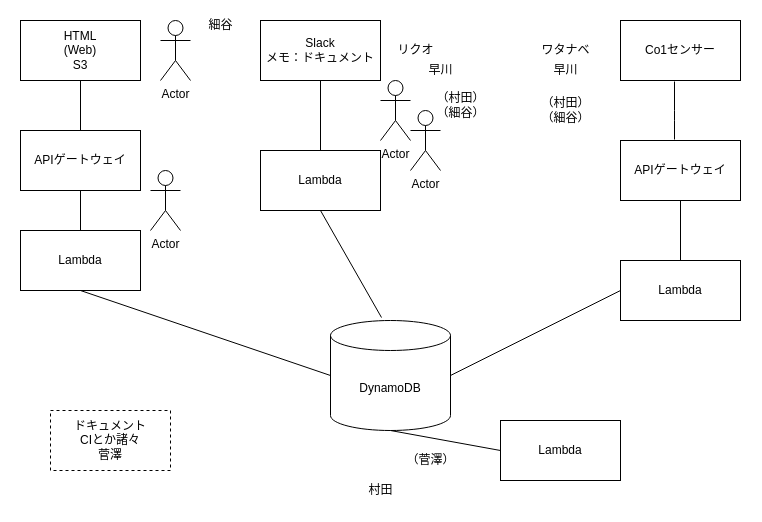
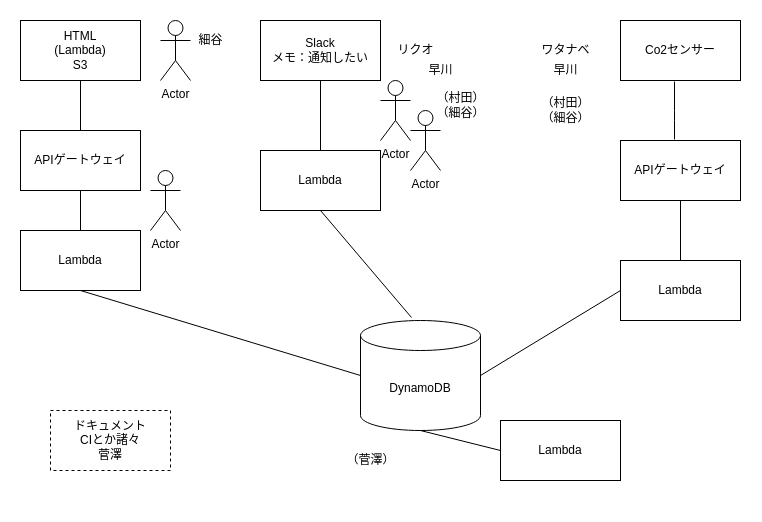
(221, 26) -> (211, 41)
(81, 51) -> (81, 51)
(321, 51) -> (321, 51)
(681, 51) -> (681, 51)
(391, 376) -> (421, 376)
(431, 461) -> (371, 461)
(381, 491) -> none
